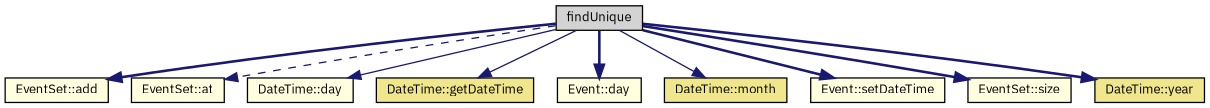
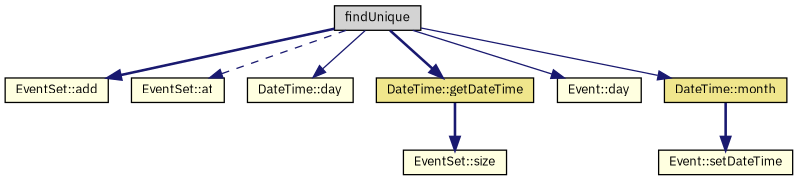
(599, 48) -> (482, 52)
(533, 51) -> (411, 50)
(799, 51) -> (455, 120)
(732, 52) -> (726, 120)
(1150, 90) -> none
